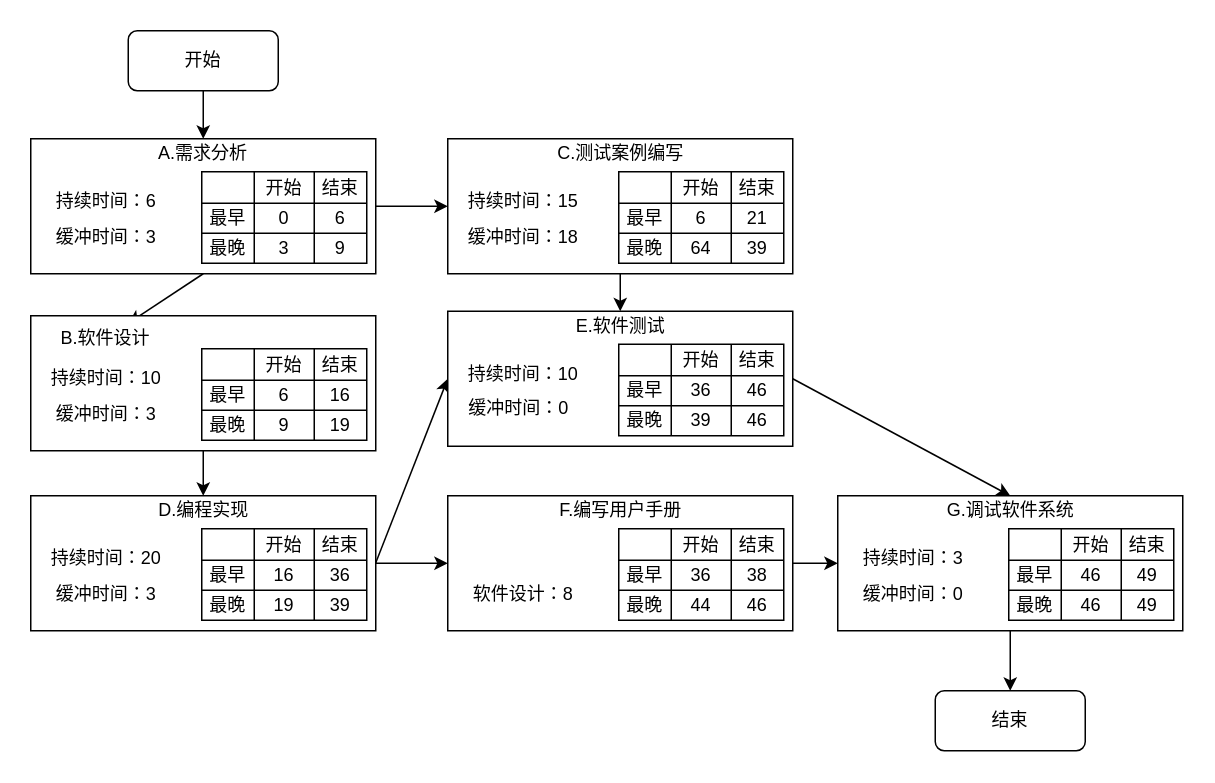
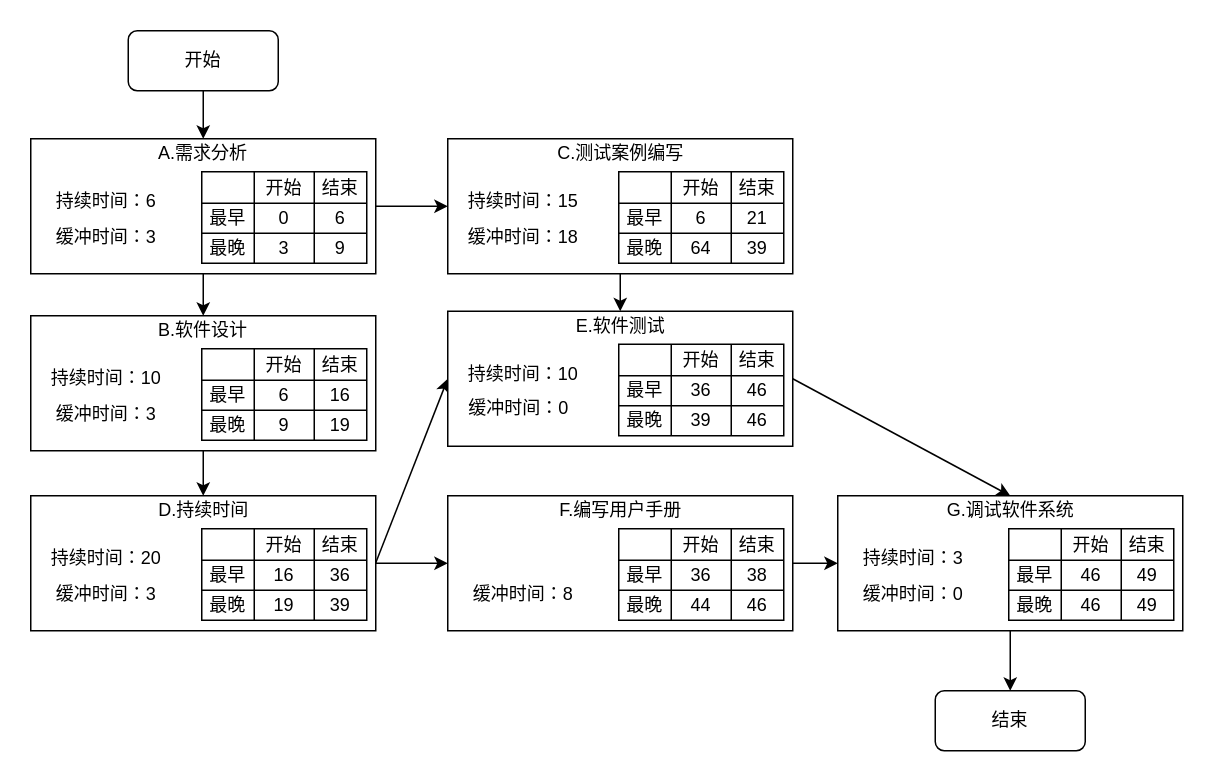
(106, 338) -> (203, 331)
(204, 511) -> (204, 511)
(524, 595) -> (524, 595)
